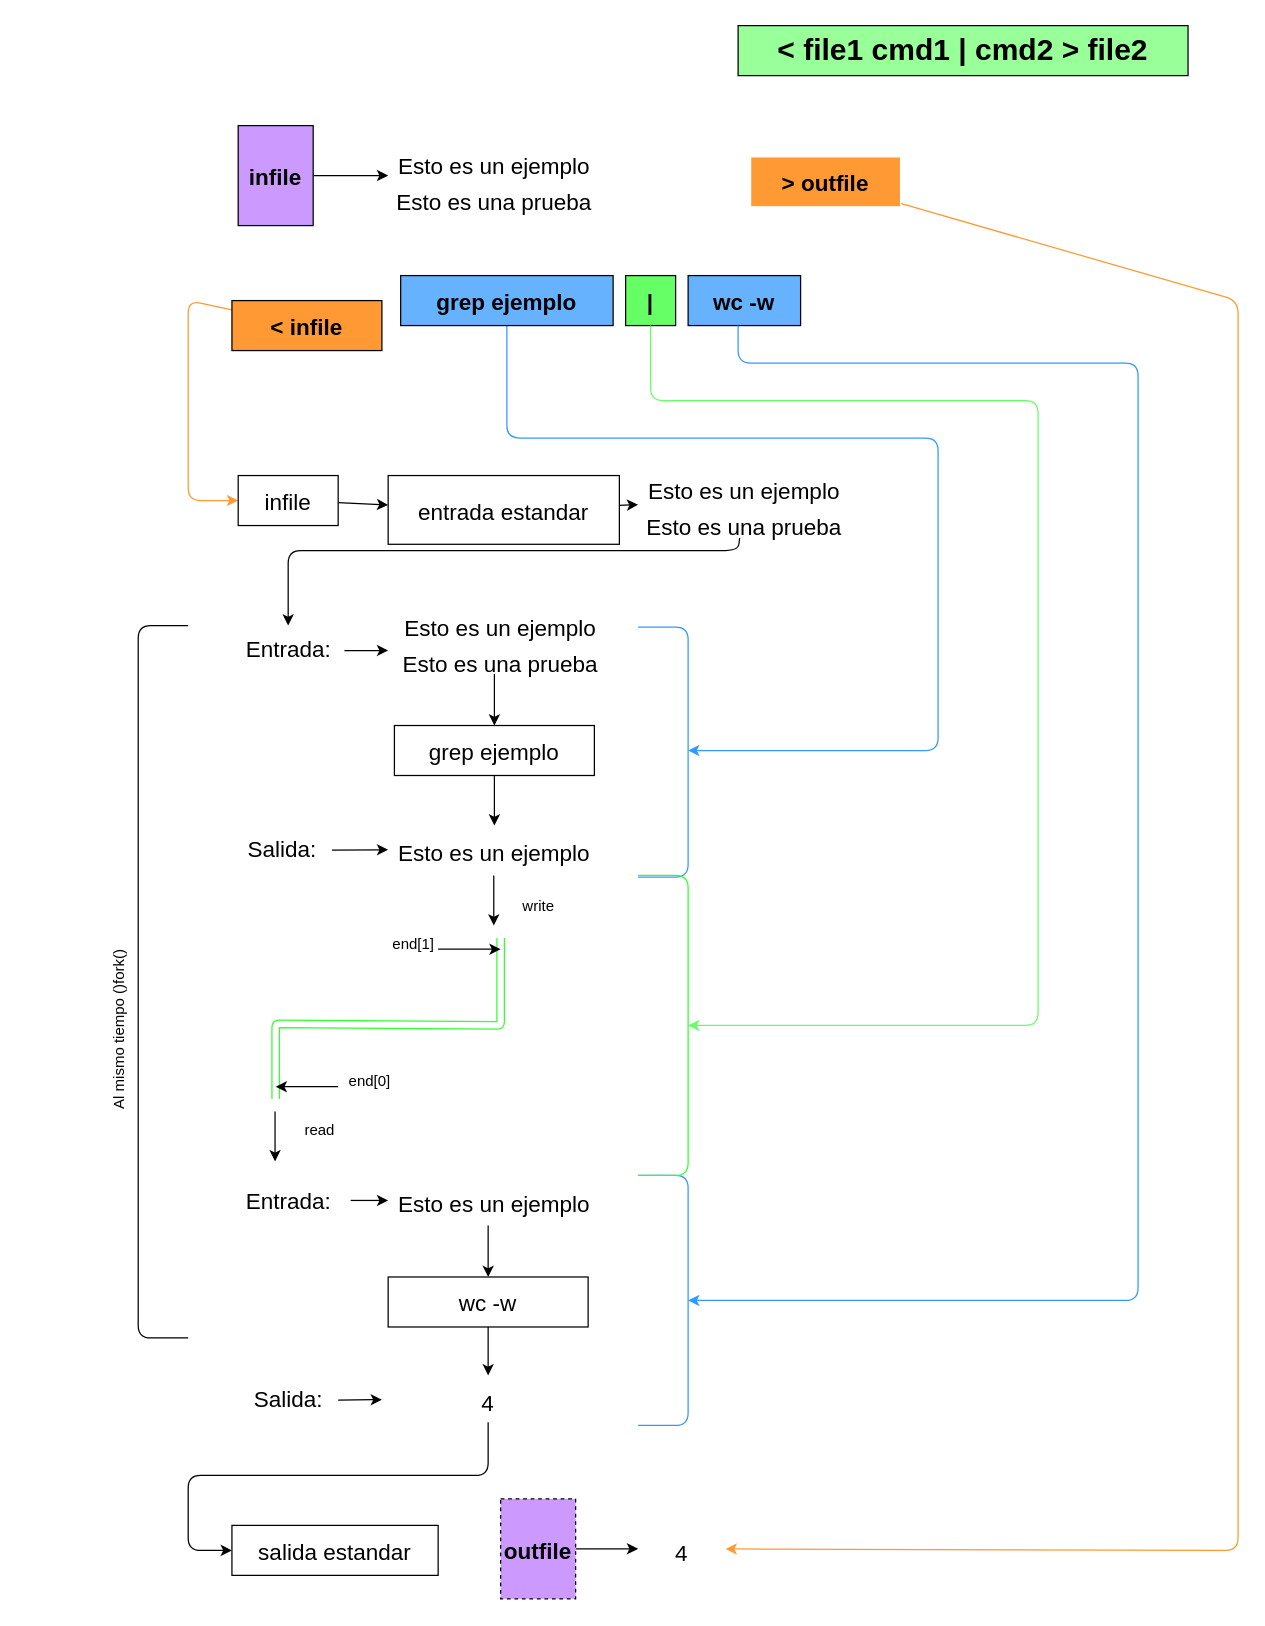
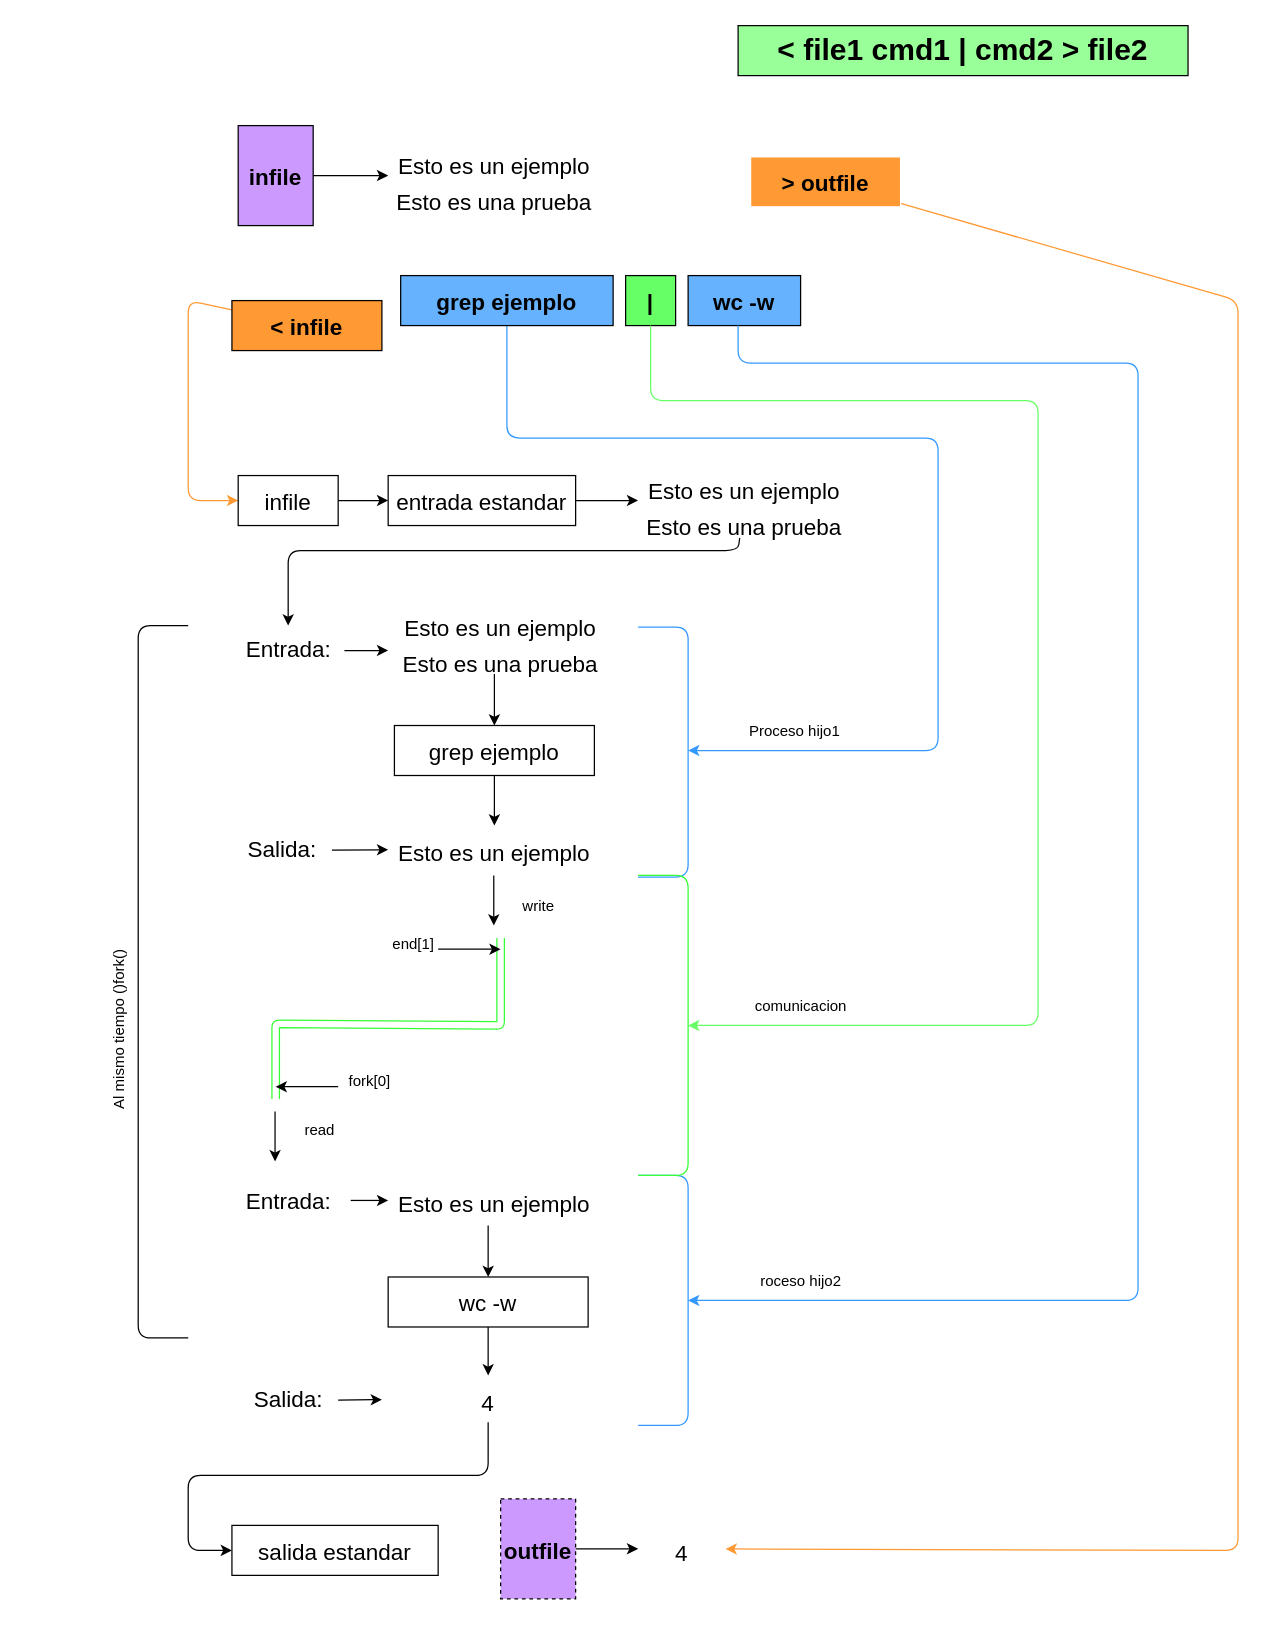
(504, 510) -> (482, 501)
none -> (794, 732)
none -> (801, 1007)
(370, 1082) -> (370, 1082)
none -> (801, 1282)
